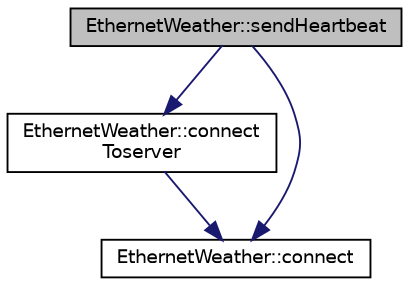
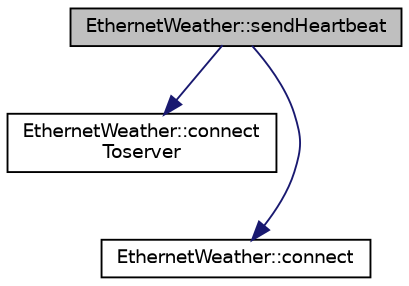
(187, 198) -> none
